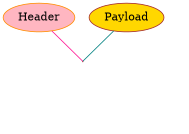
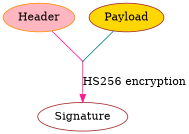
none -> (83, 117)
